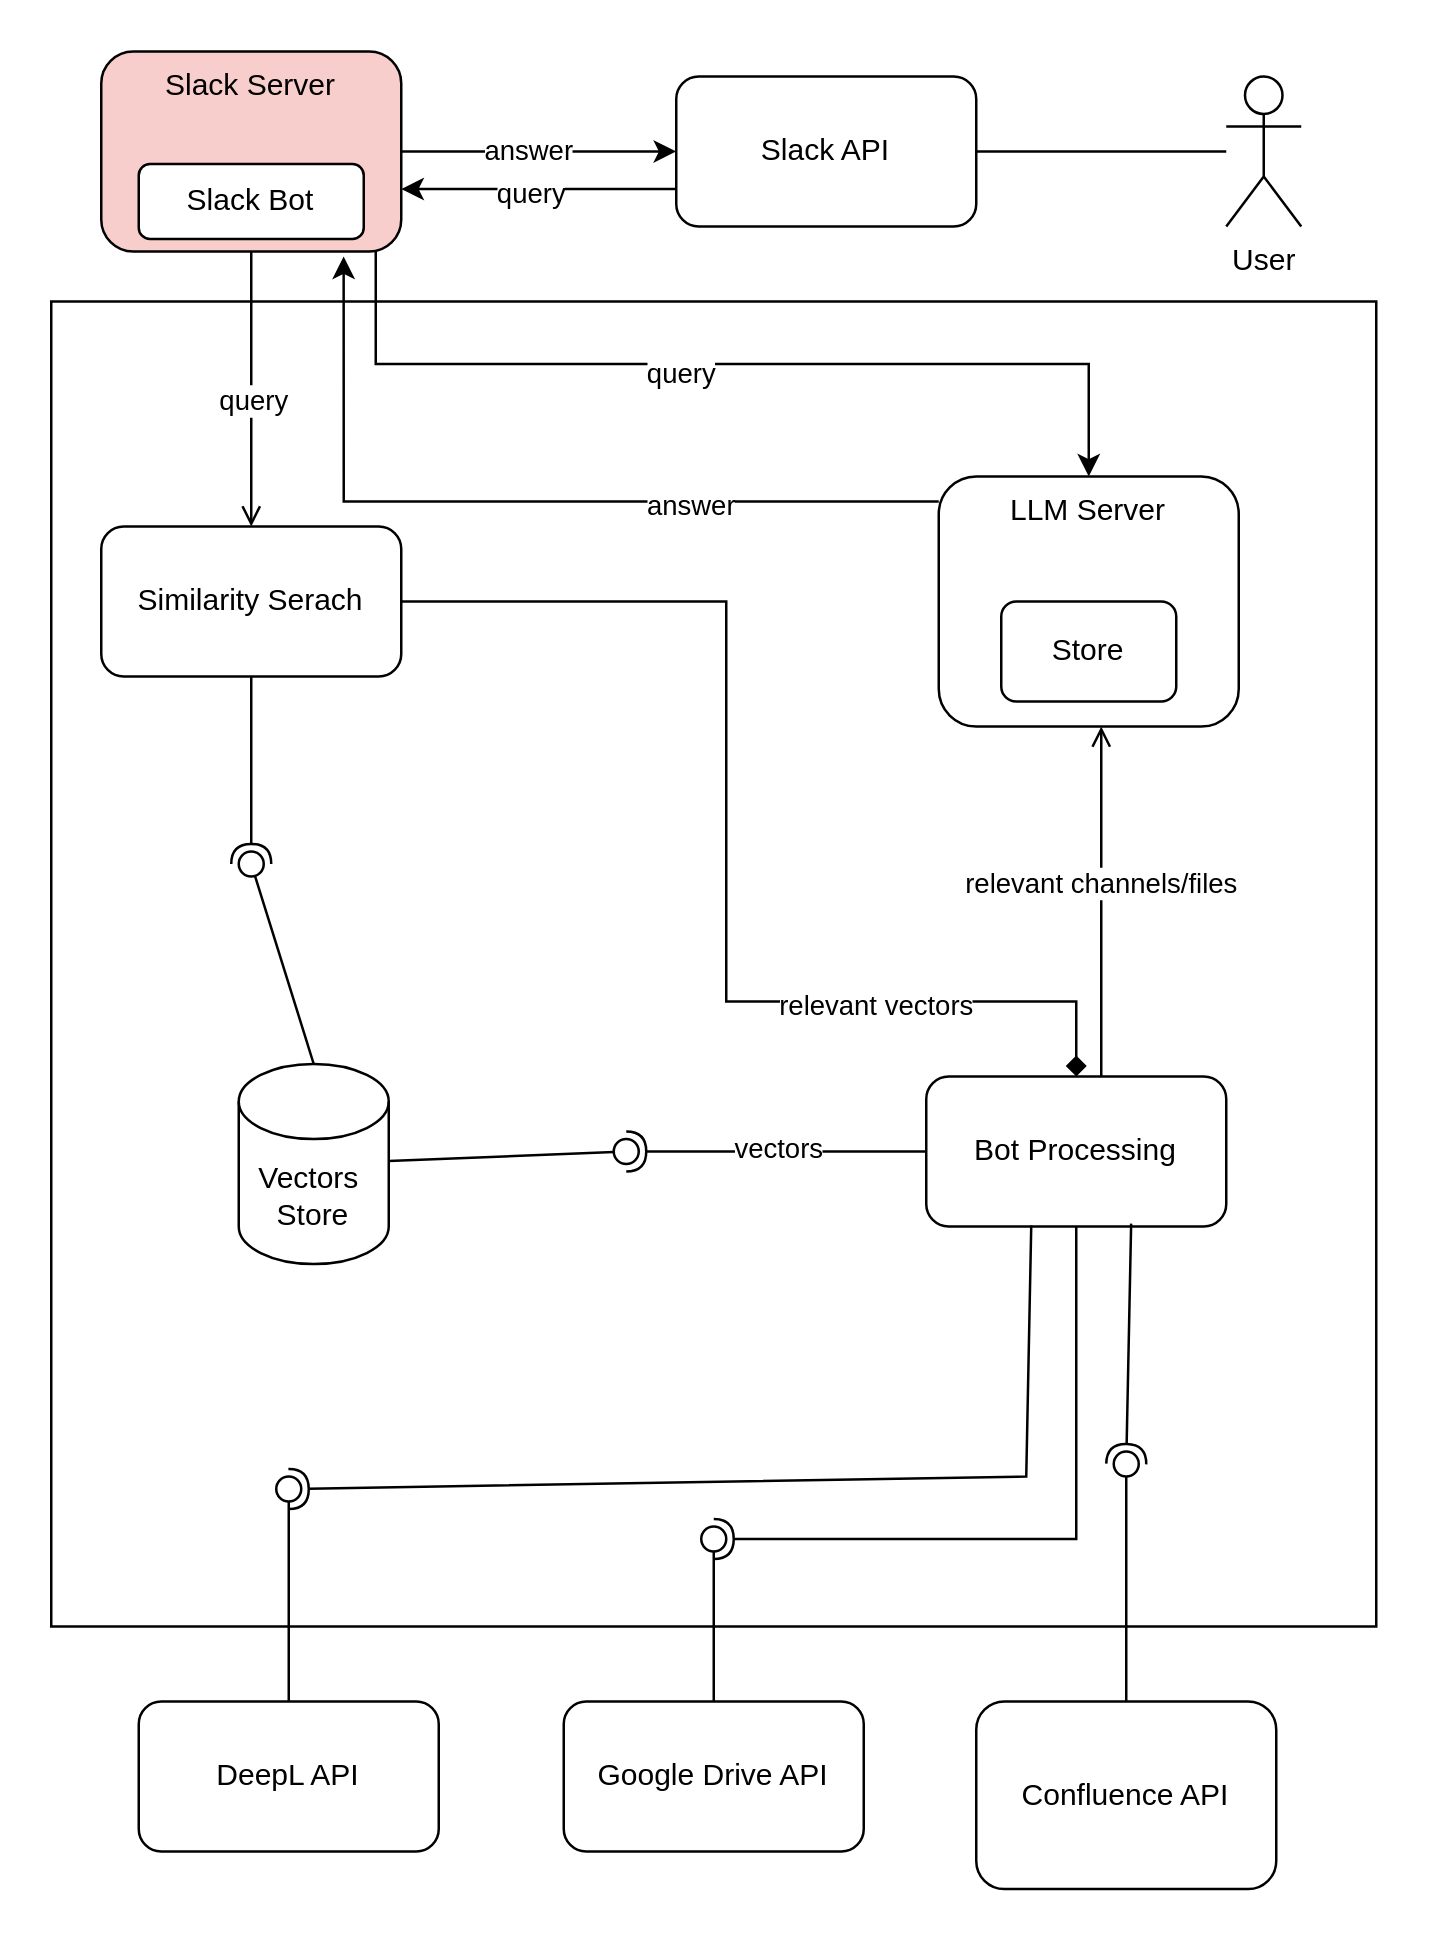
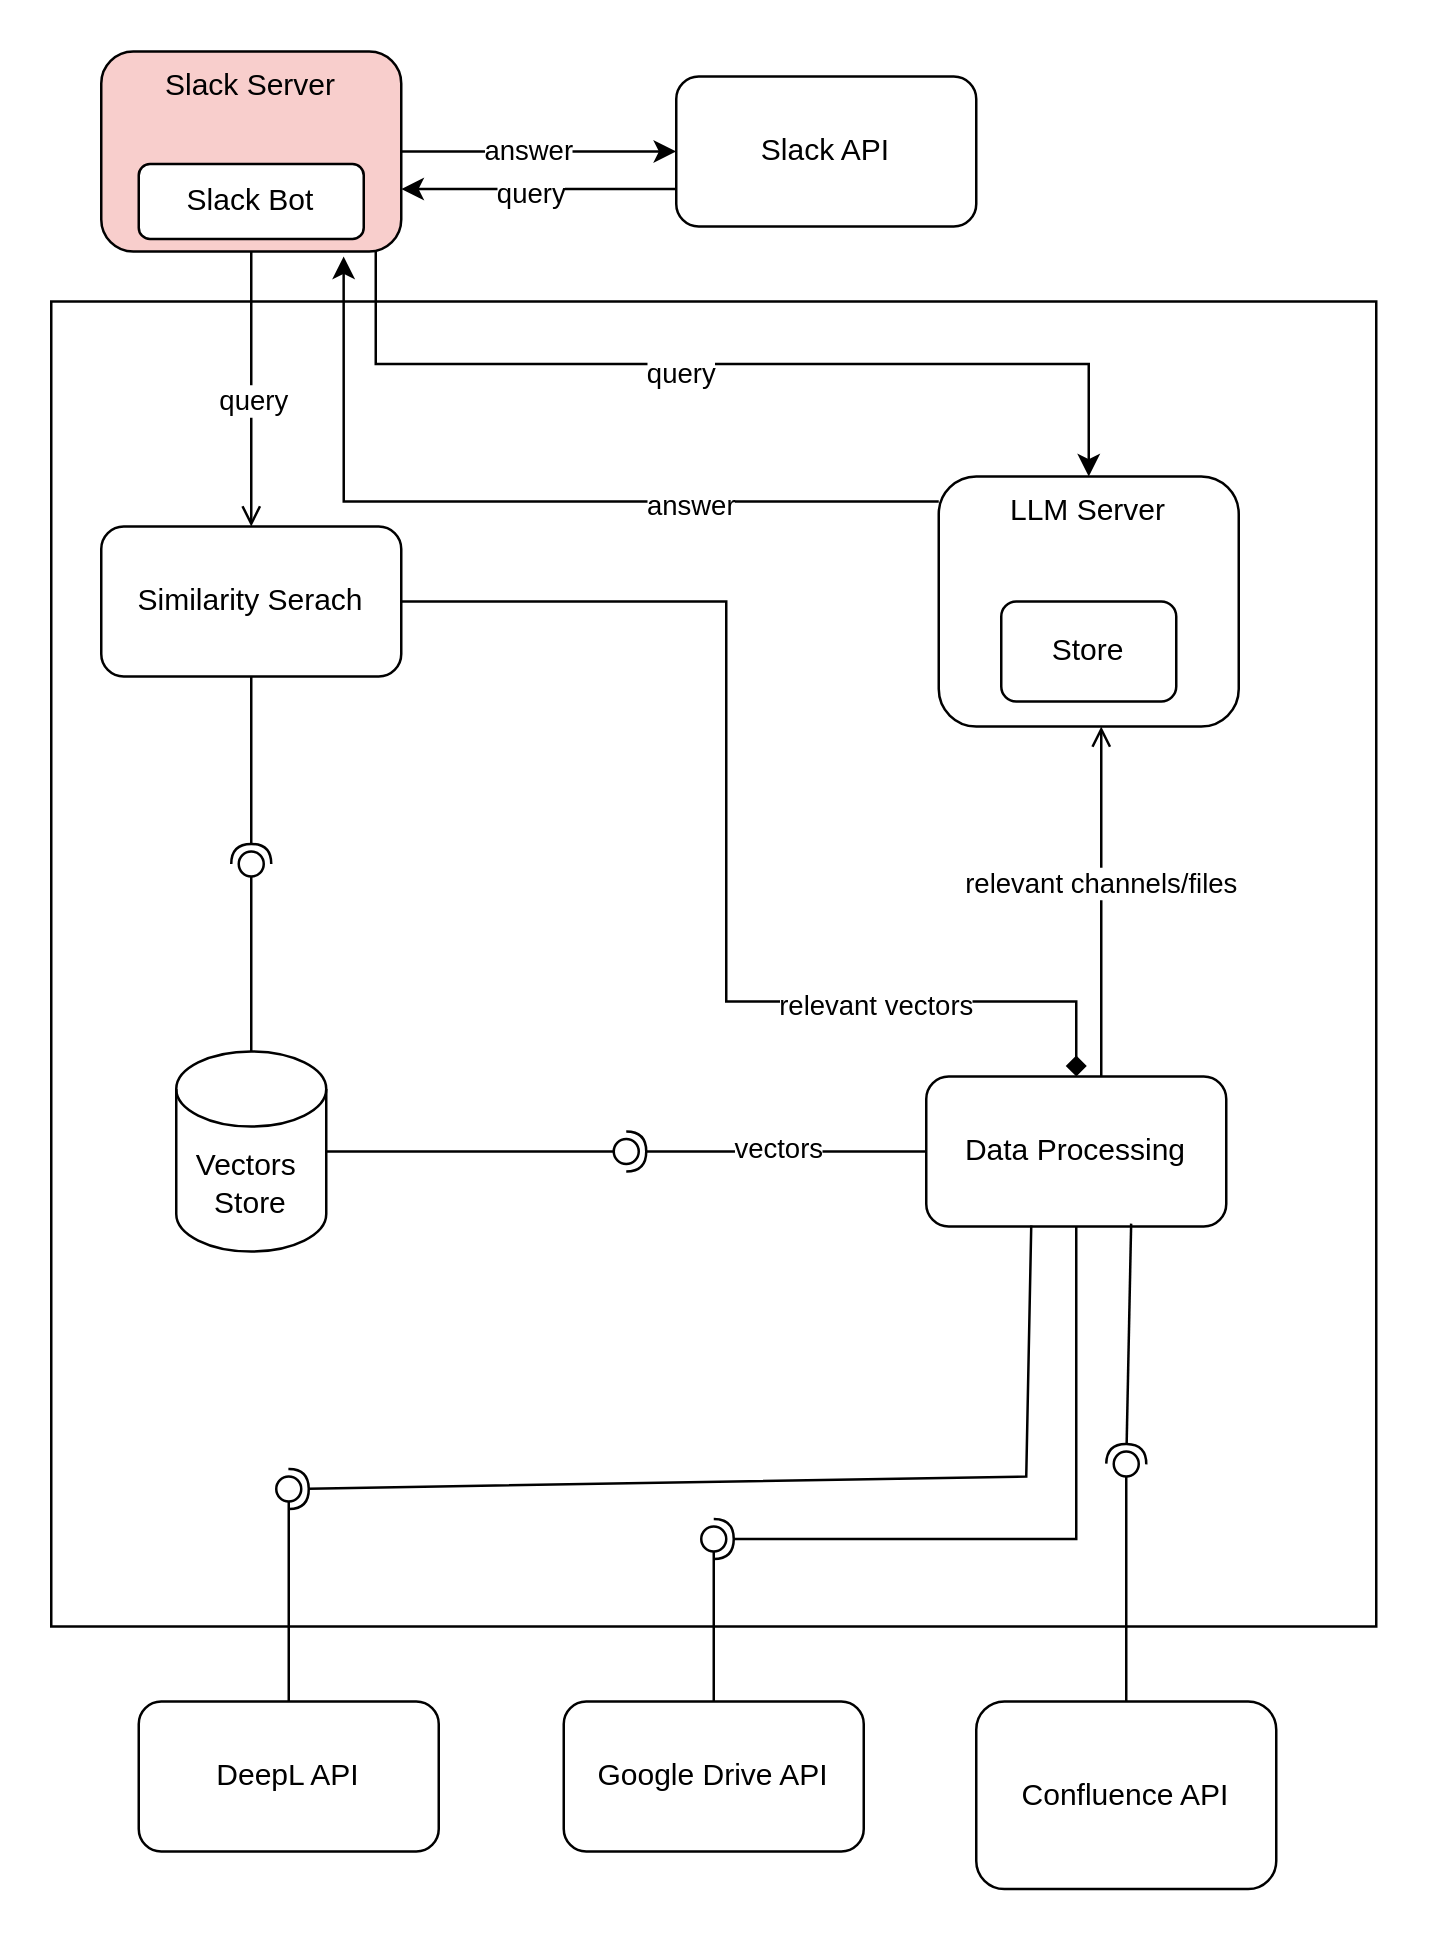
(1101, 151) -> none
(1264, 151) -> none
(1076, 1151) -> (1076, 1151)
(314, 1164) -> (251, 1151)
